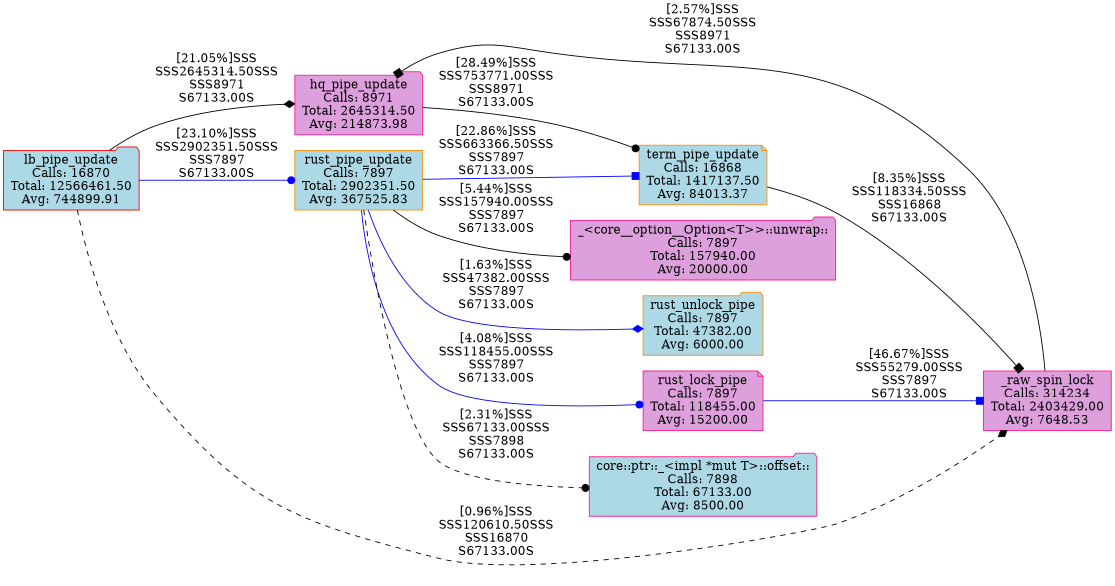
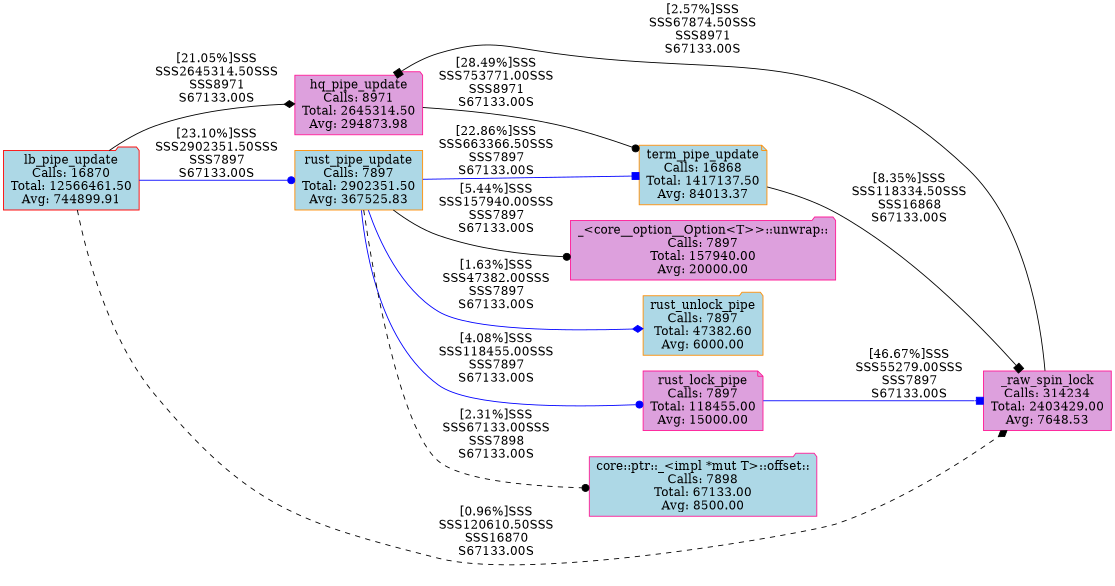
(359, 105) -> (359, 105)
(703, 326) -> (703, 326)
(703, 401) -> (703, 401)
